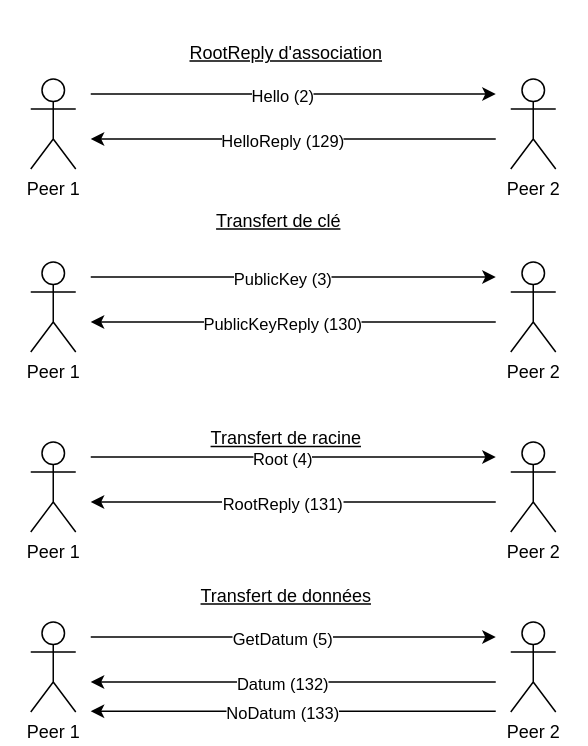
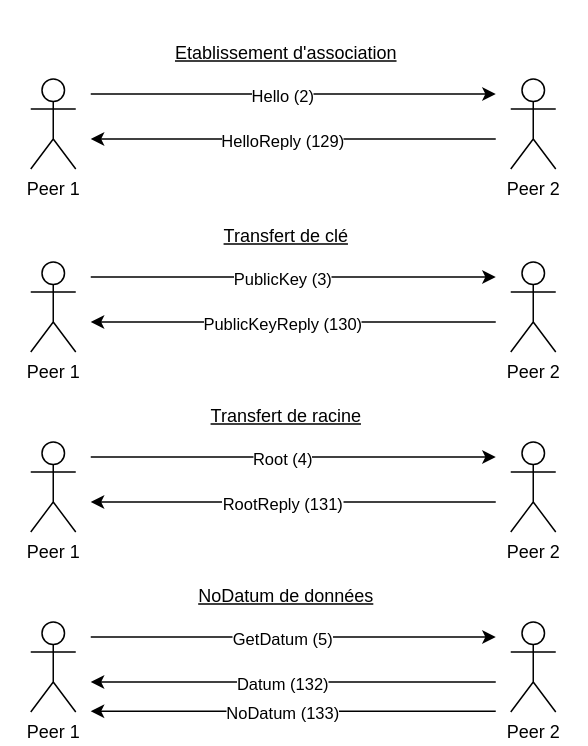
(287, 53) -> (287, 53)
(278, 221) -> (286, 236)
(286, 439) -> (286, 416)
(287, 596) -> (287, 596)
